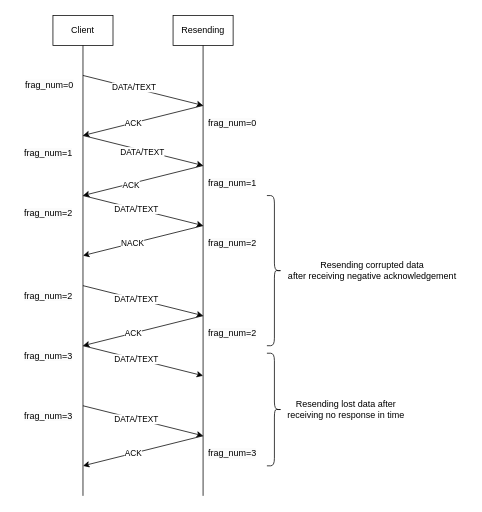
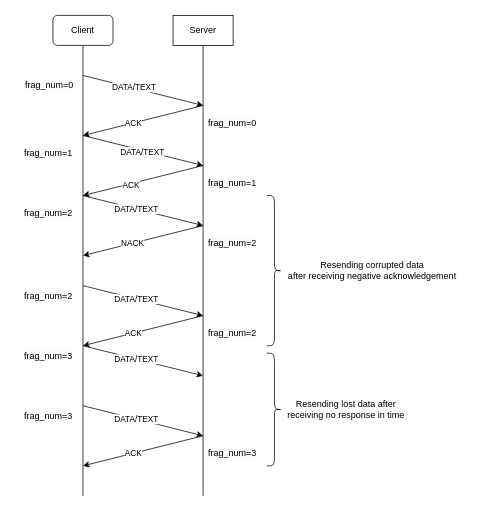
(83, 30) -> (83, 30)
(203, 30) -> (203, 30)
